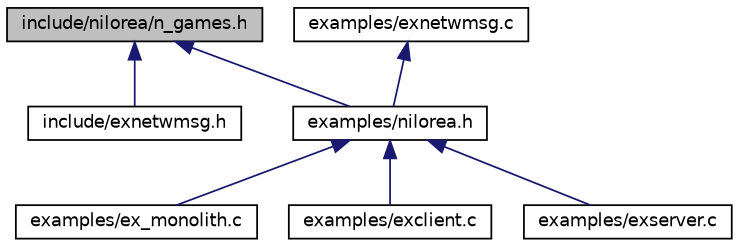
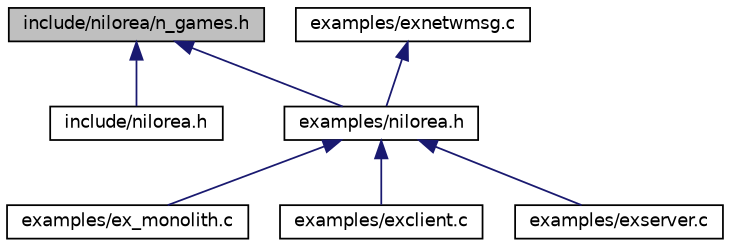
(135, 123) -> (136, 123)
